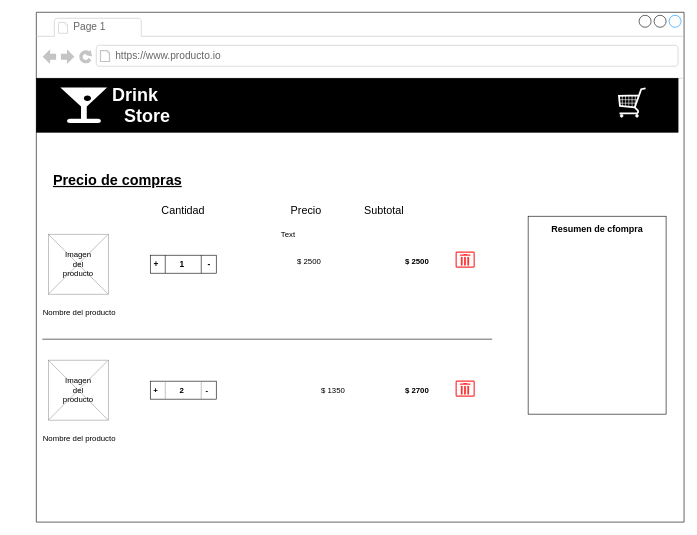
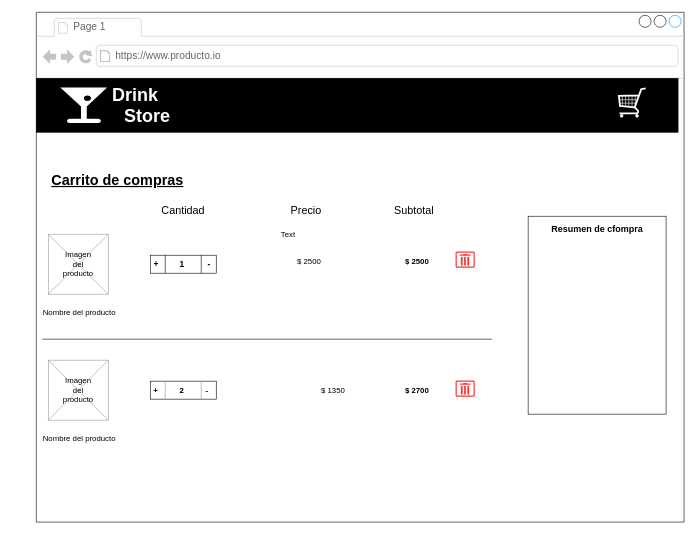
(118, 180) -> (118, 180)
(384, 210) -> (414, 210)
